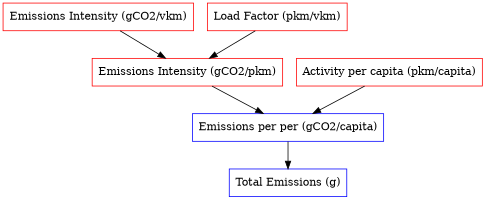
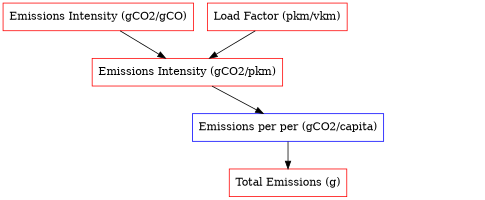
(98, 17) -> (98, 17)
(389, 72) -> none
(288, 183) -> (288, 183)
